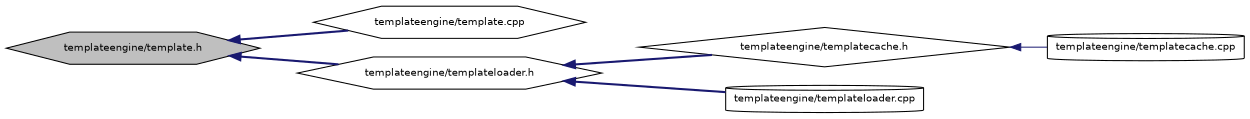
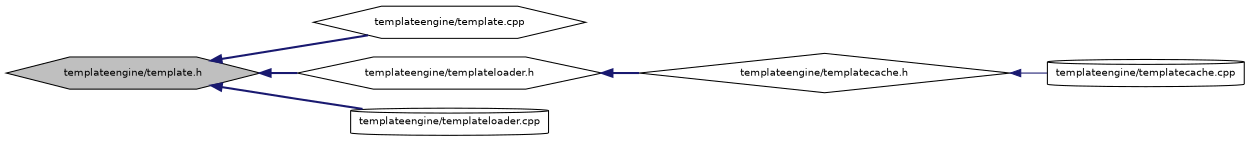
(650, 87) -> (292, 98)
